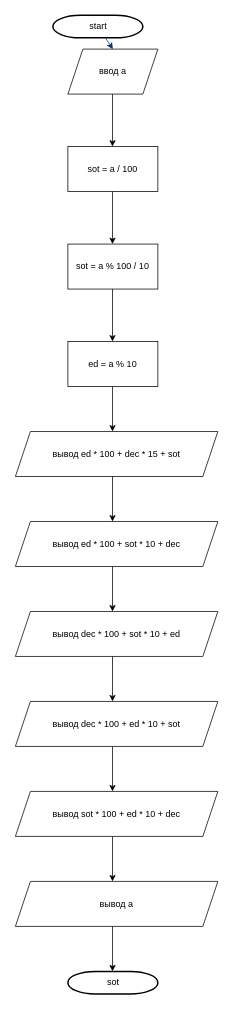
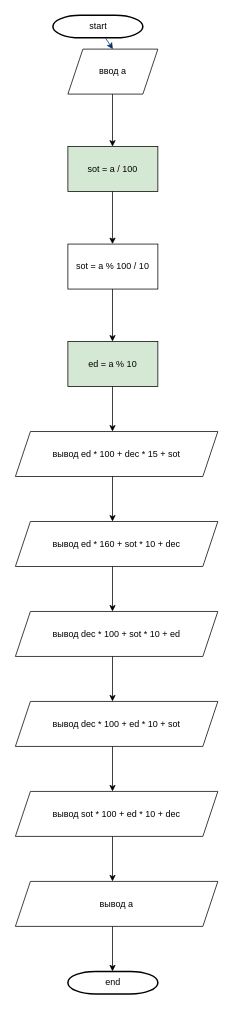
(113, 169) -> (113, 169)
(113, 364) -> (113, 364)
(117, 544) -> (117, 544)
(113, 983) -> (113, 983)
